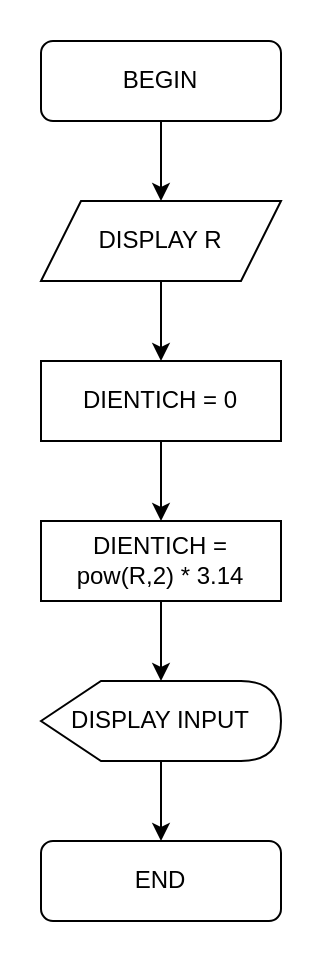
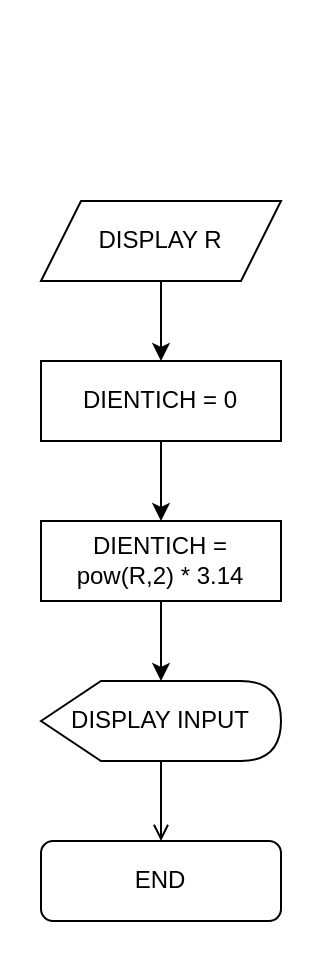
(161, 81) -> none
(161, 154) -> none
(161, 826) -> (161, 828)
